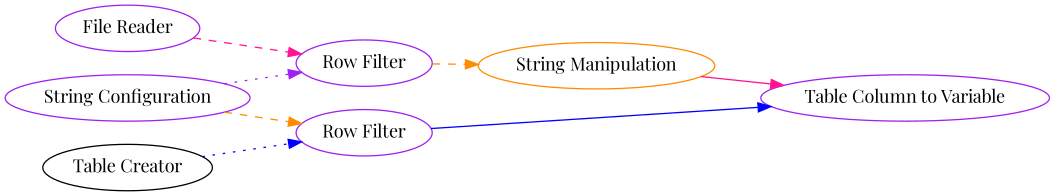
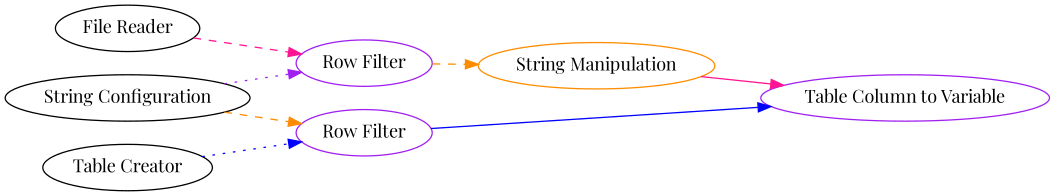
(128, 28) -> (128, 28)
(128, 98) -> (128, 98)
